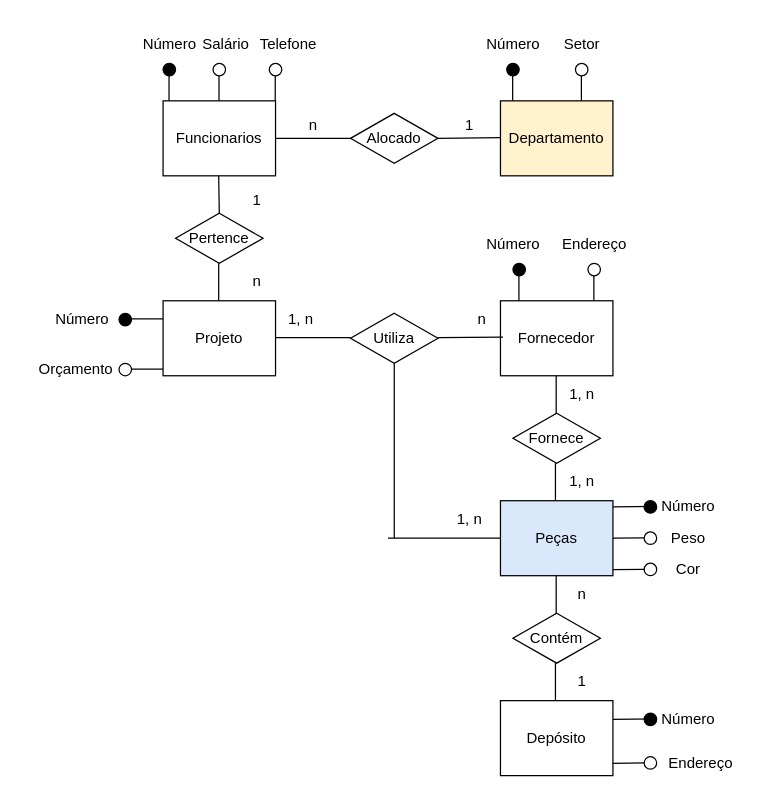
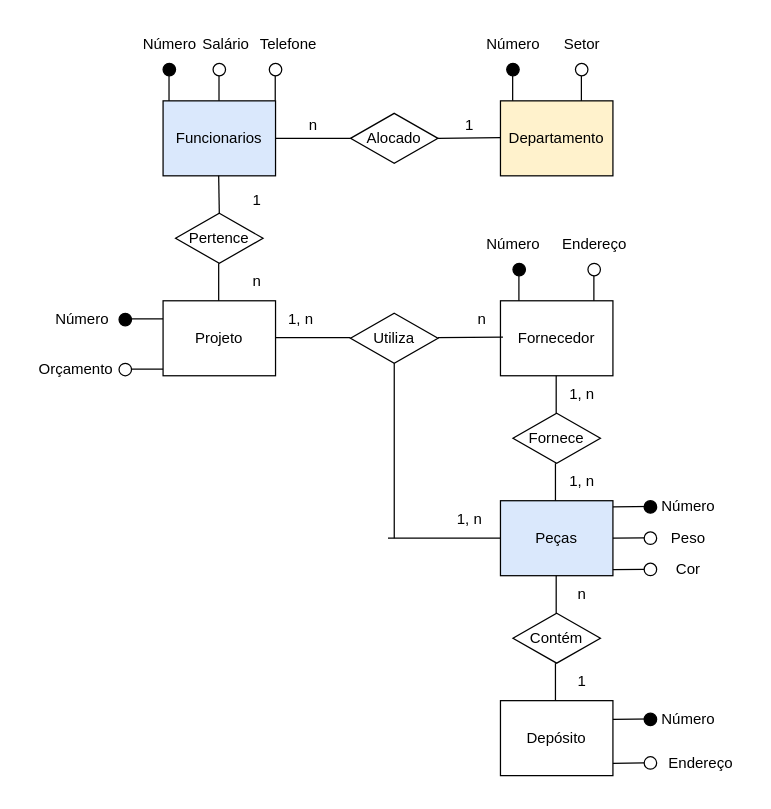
(219, 138) -> (219, 138)
